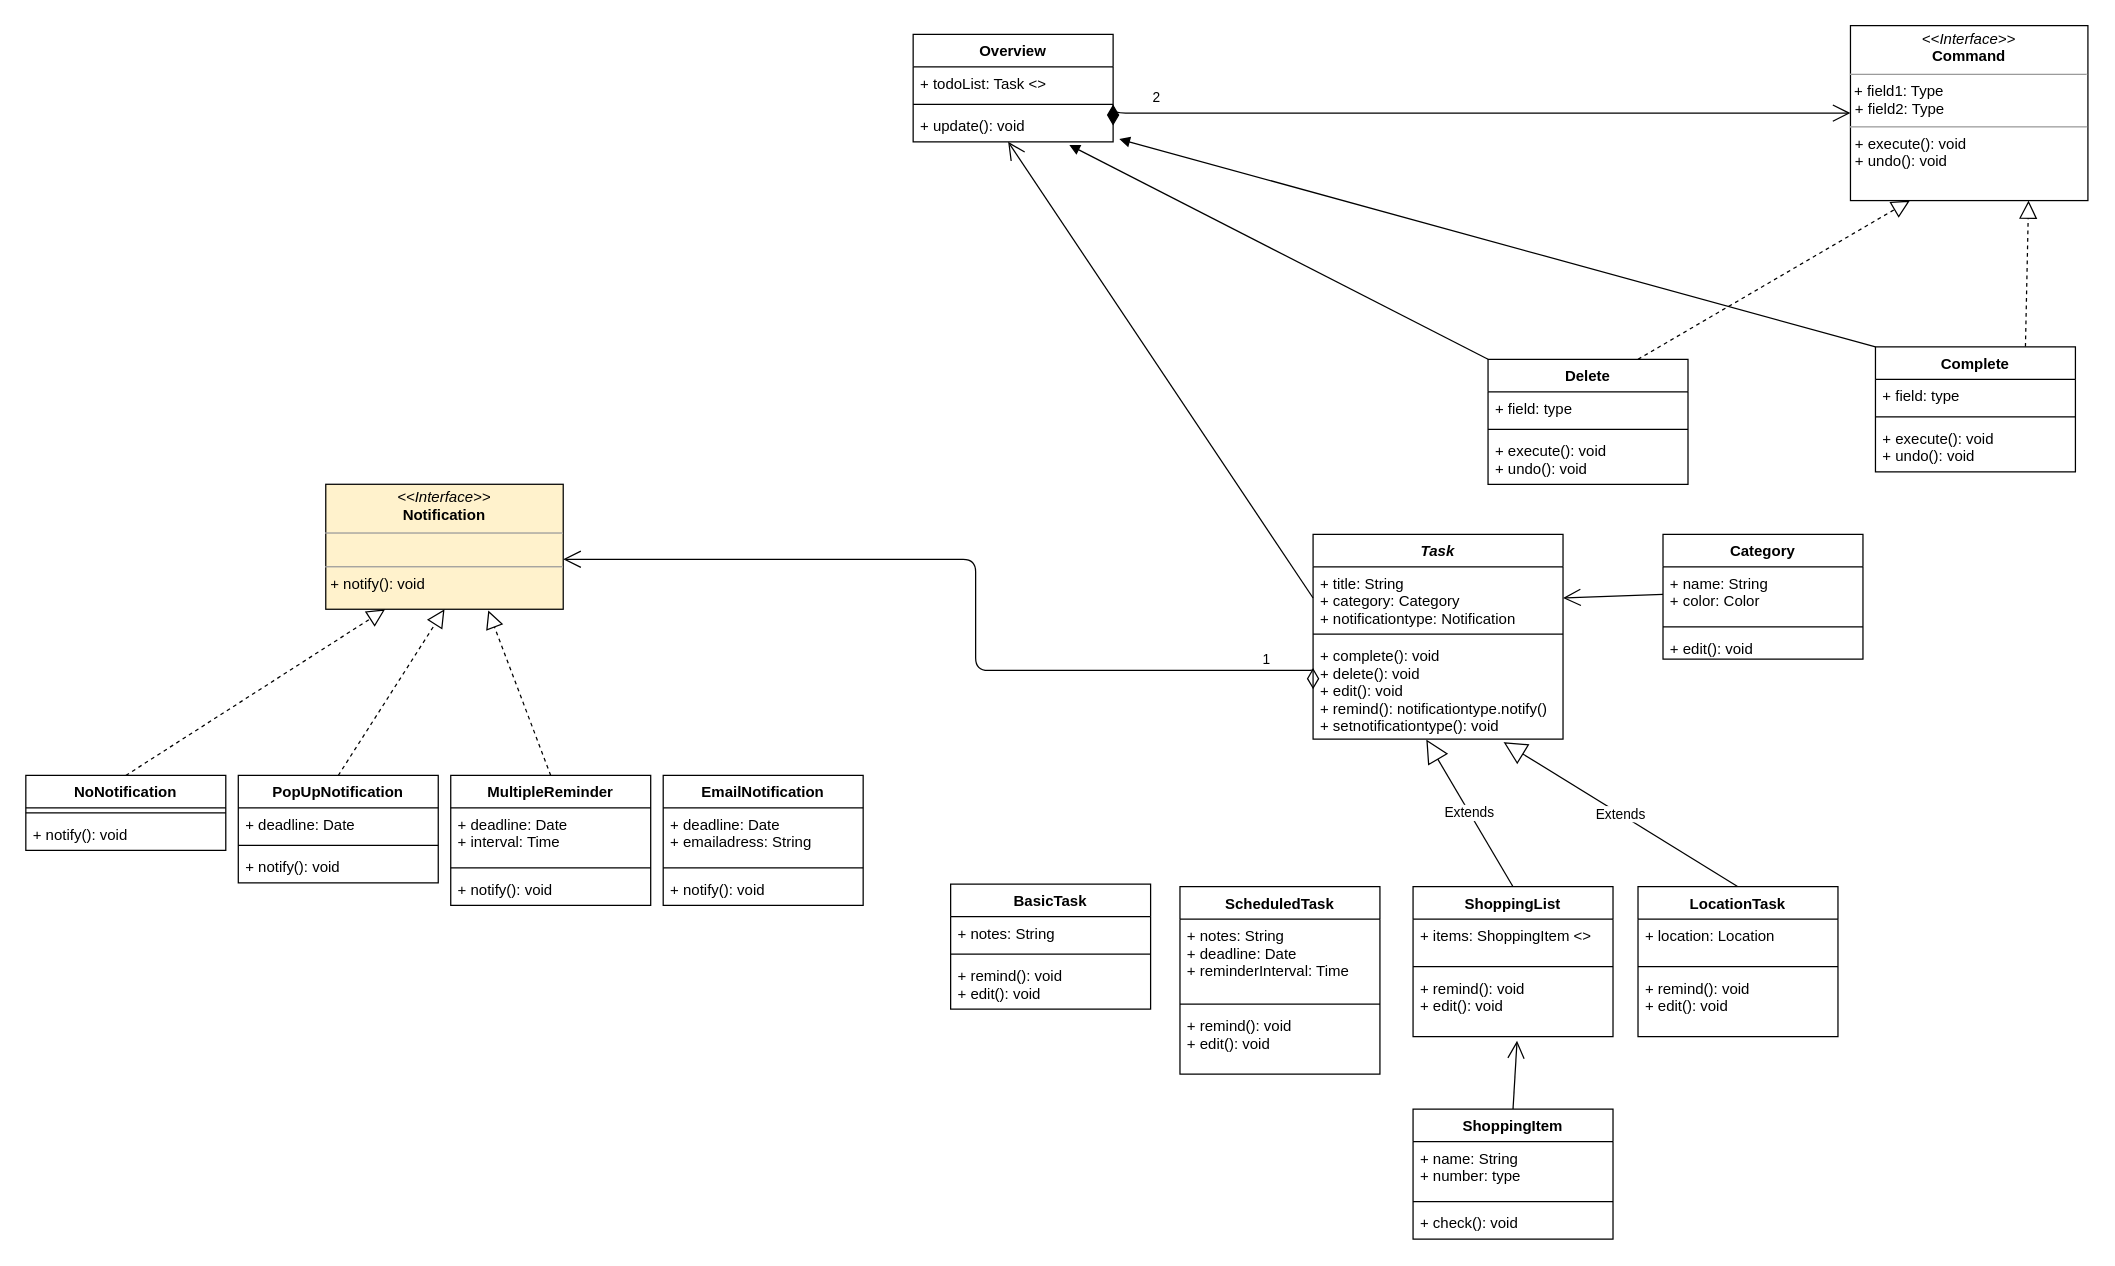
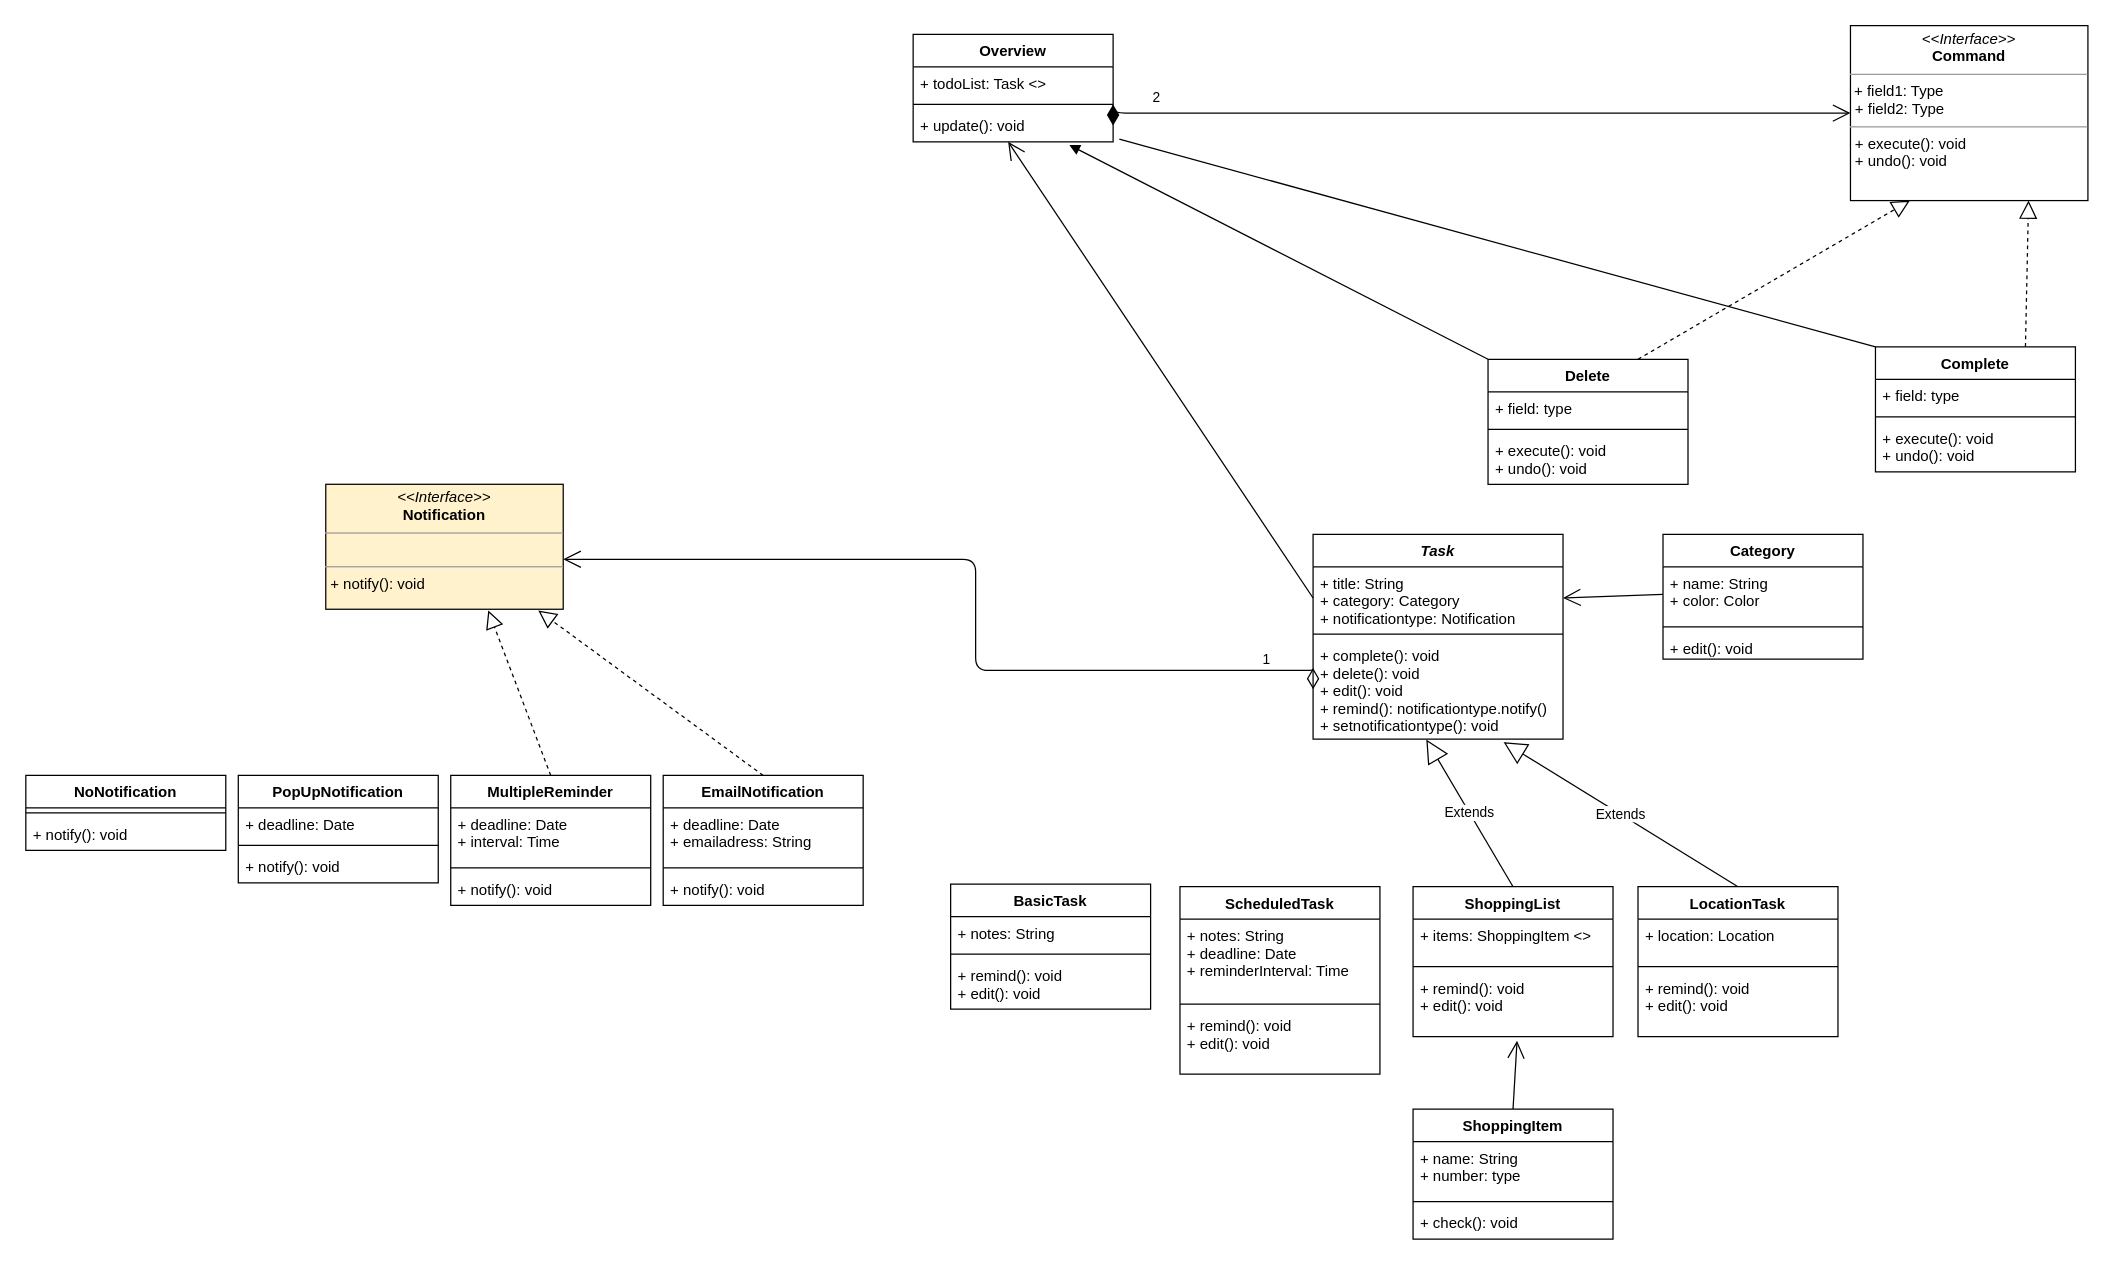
(1130, 142) -> (1125, 141)
(248, 697) -> none
none -> (658, 699)
(386, 700) -> none
